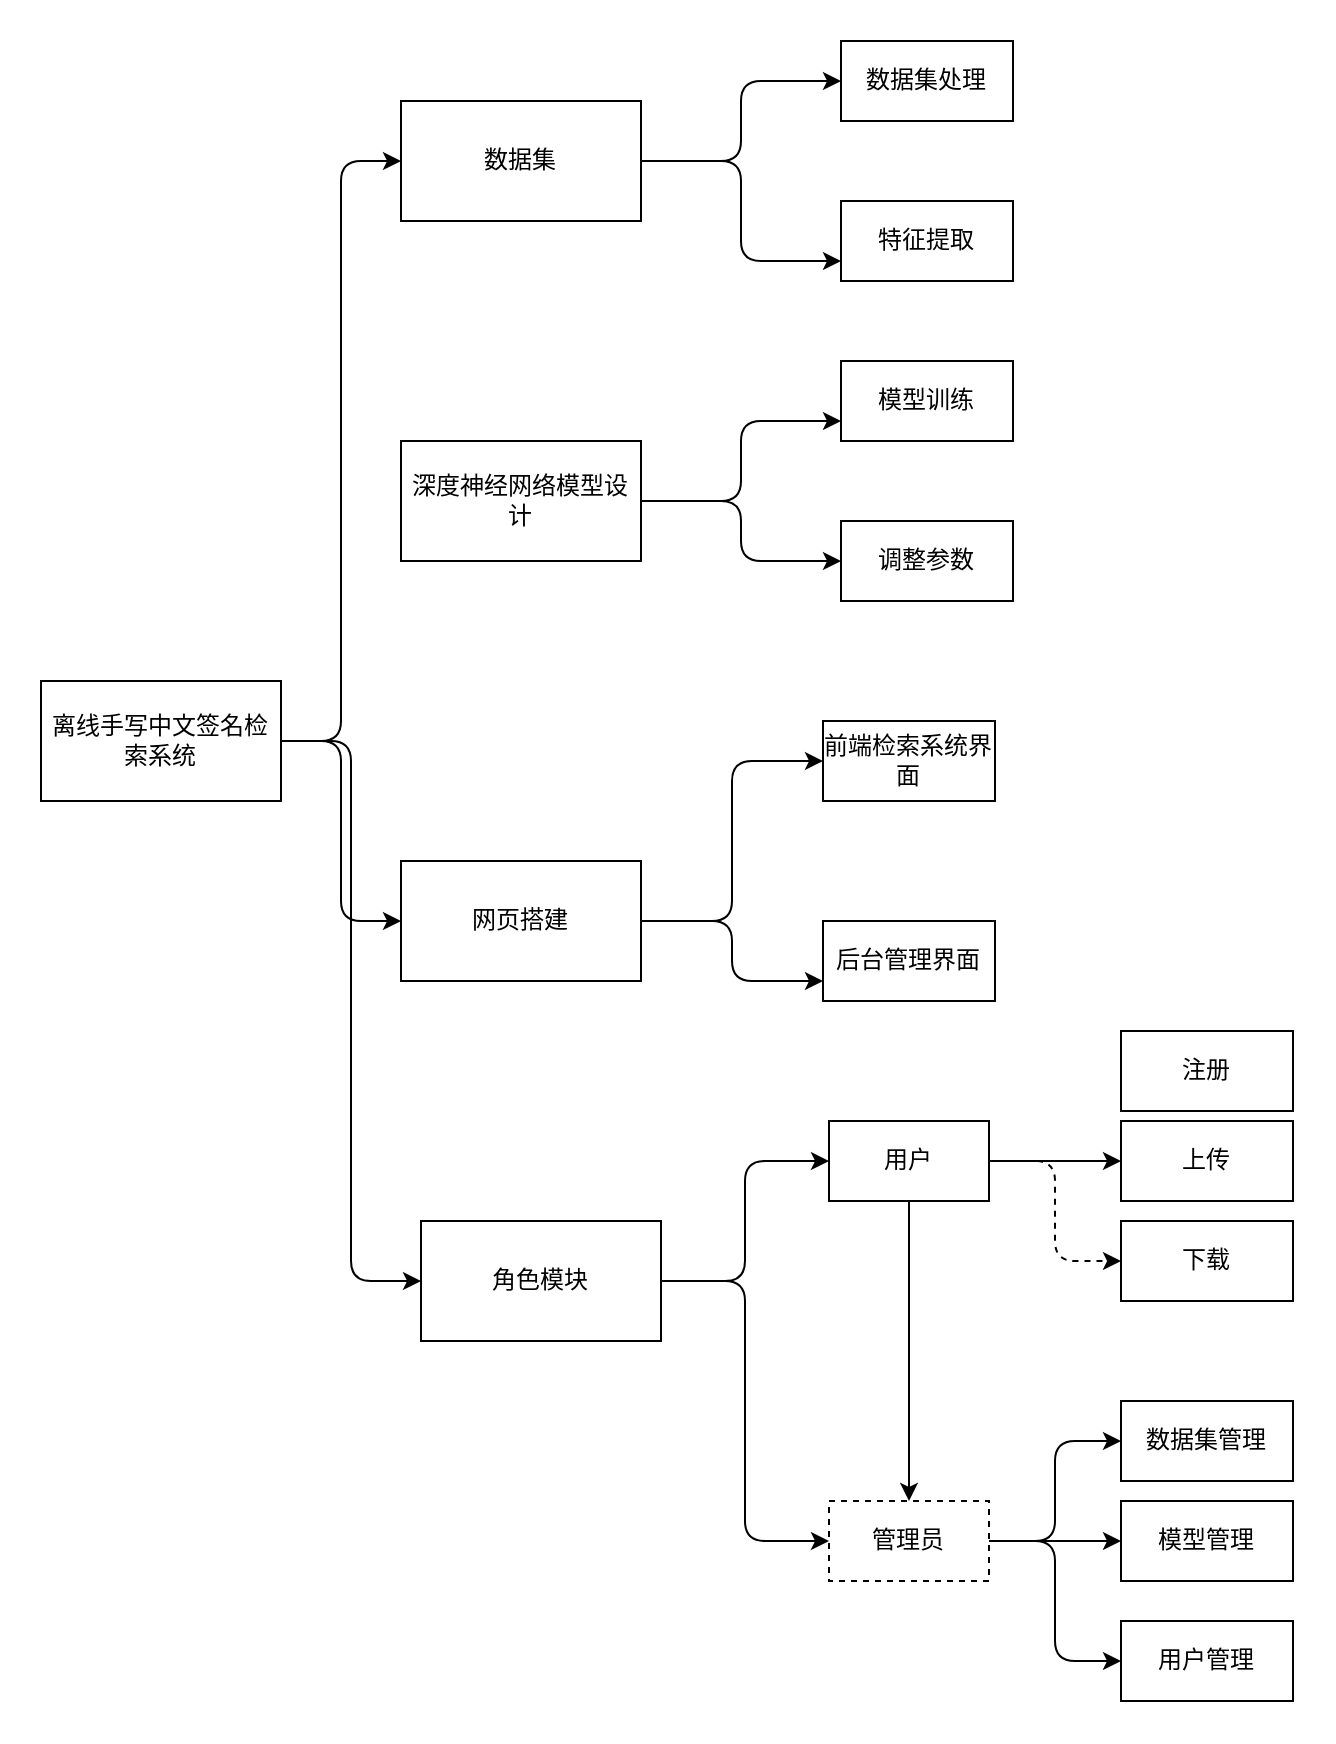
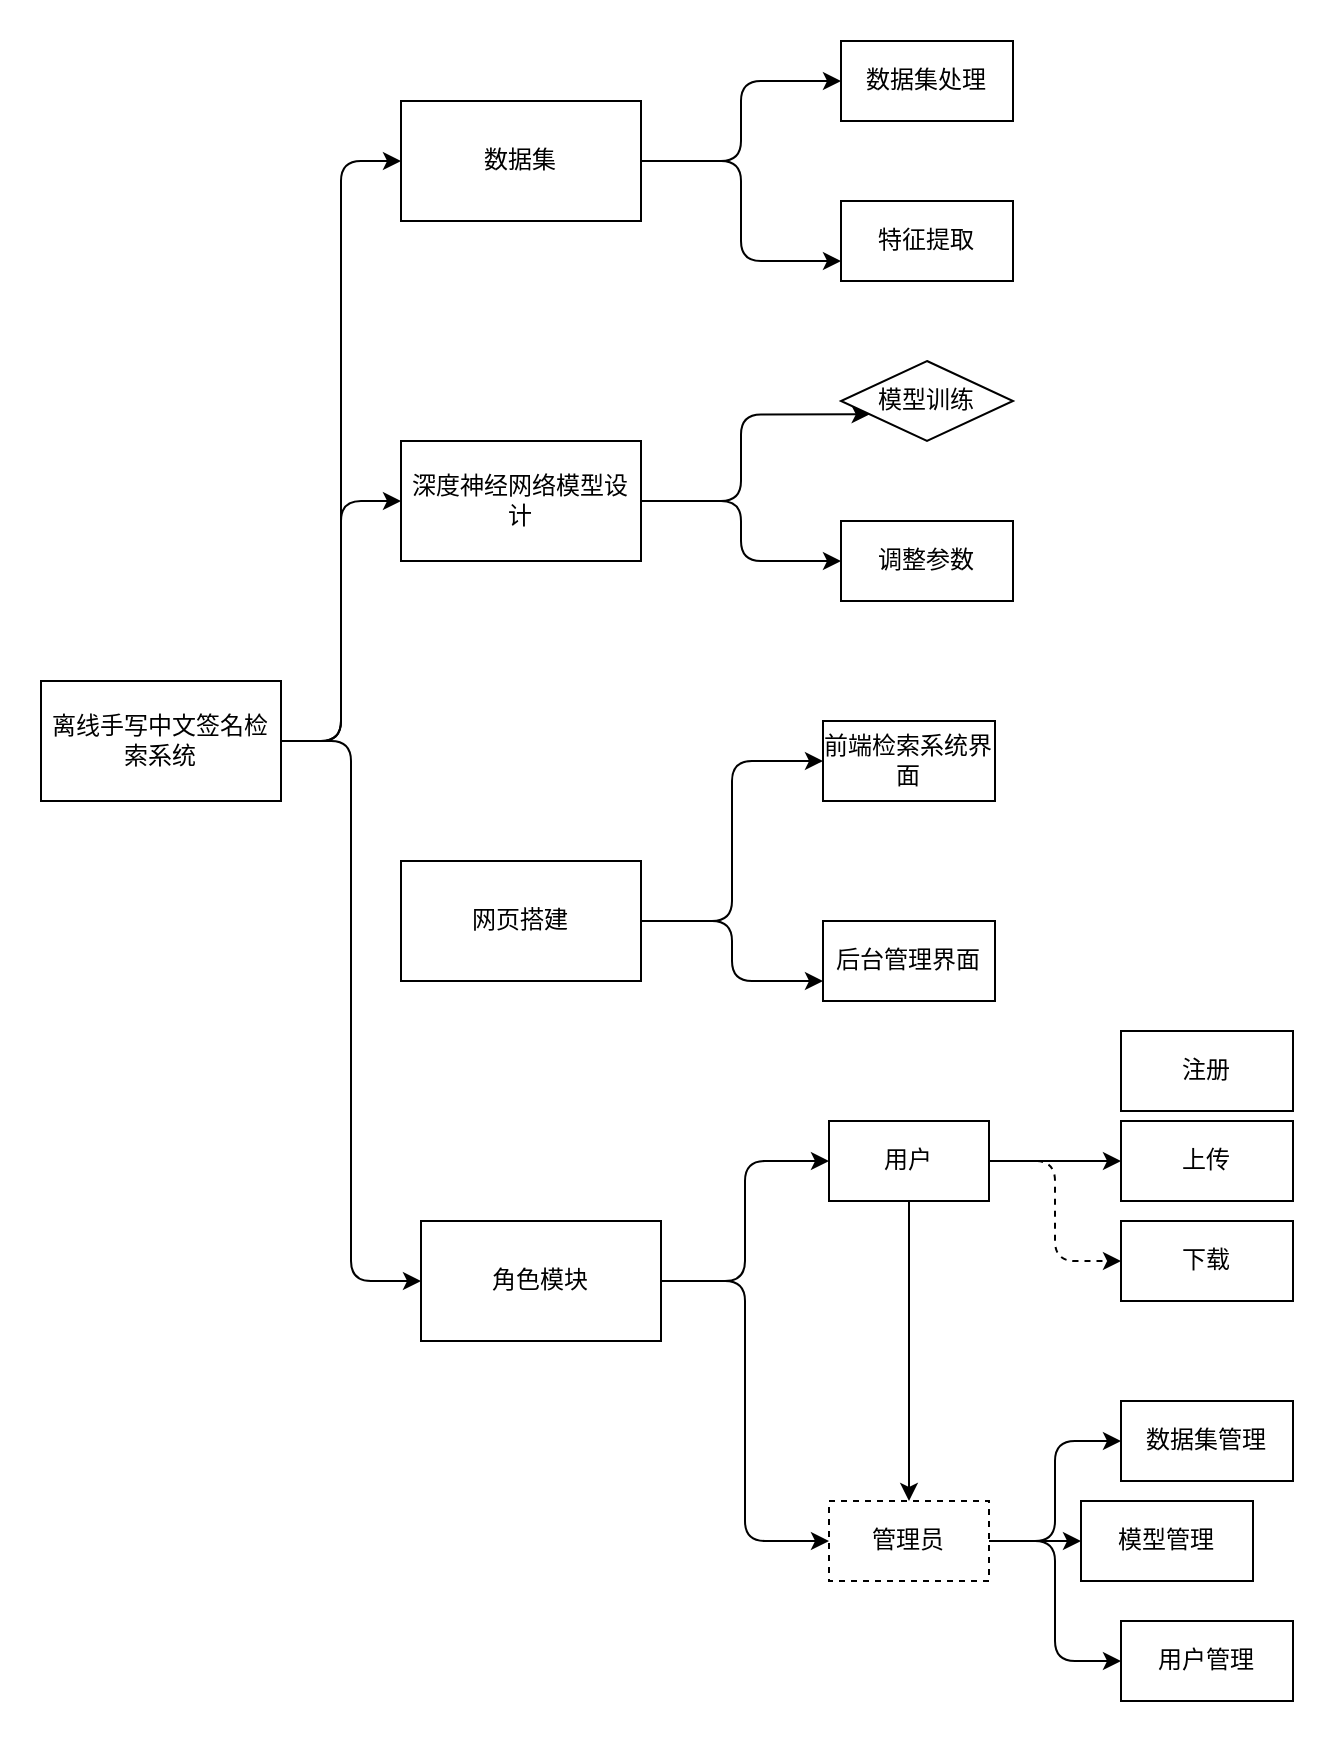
(927, 401) -> (927, 401)
none -> (366, 501)
(341, 850) -> none
(1207, 1541) -> (1167, 1541)
